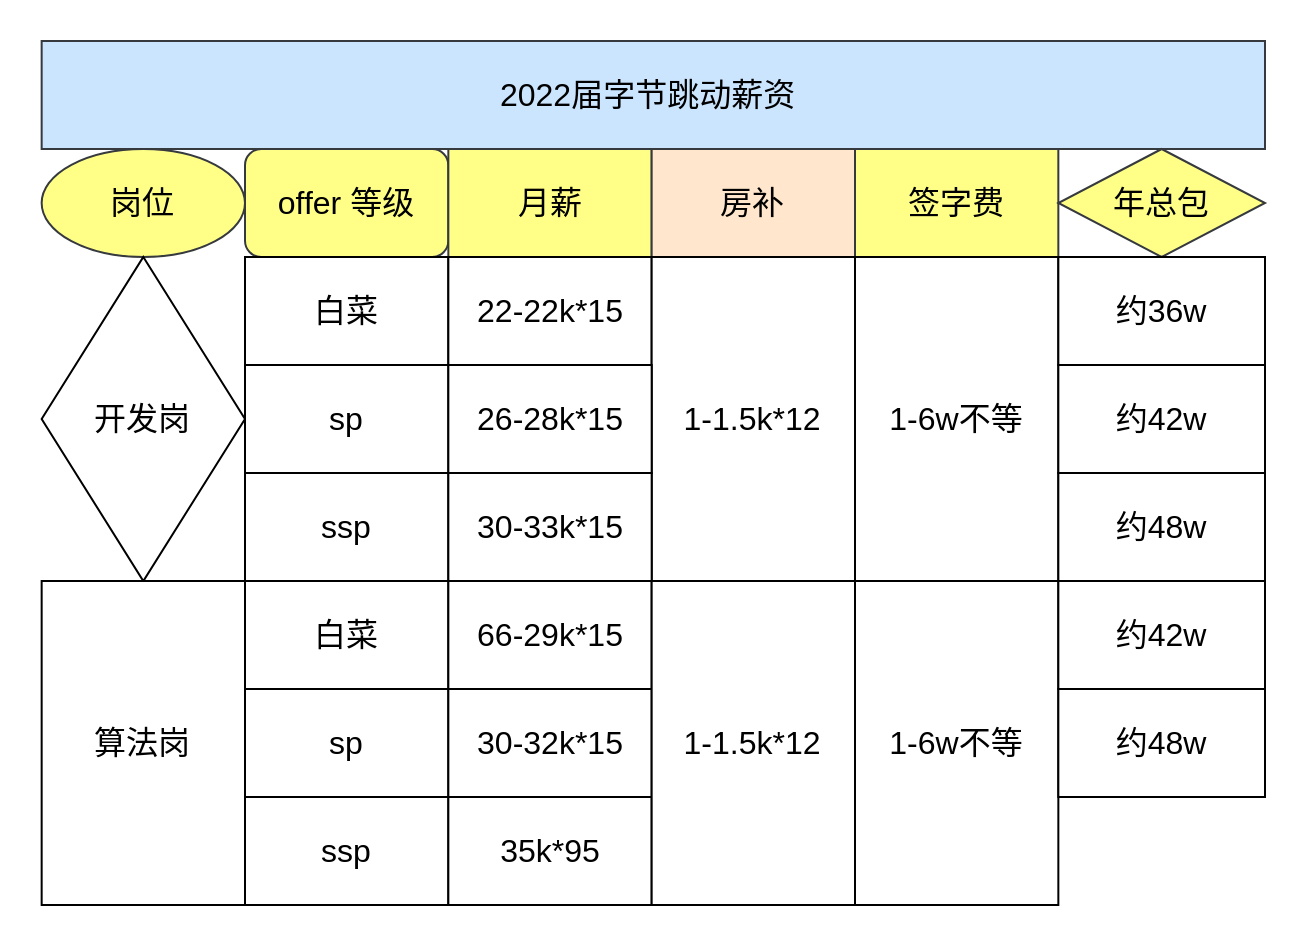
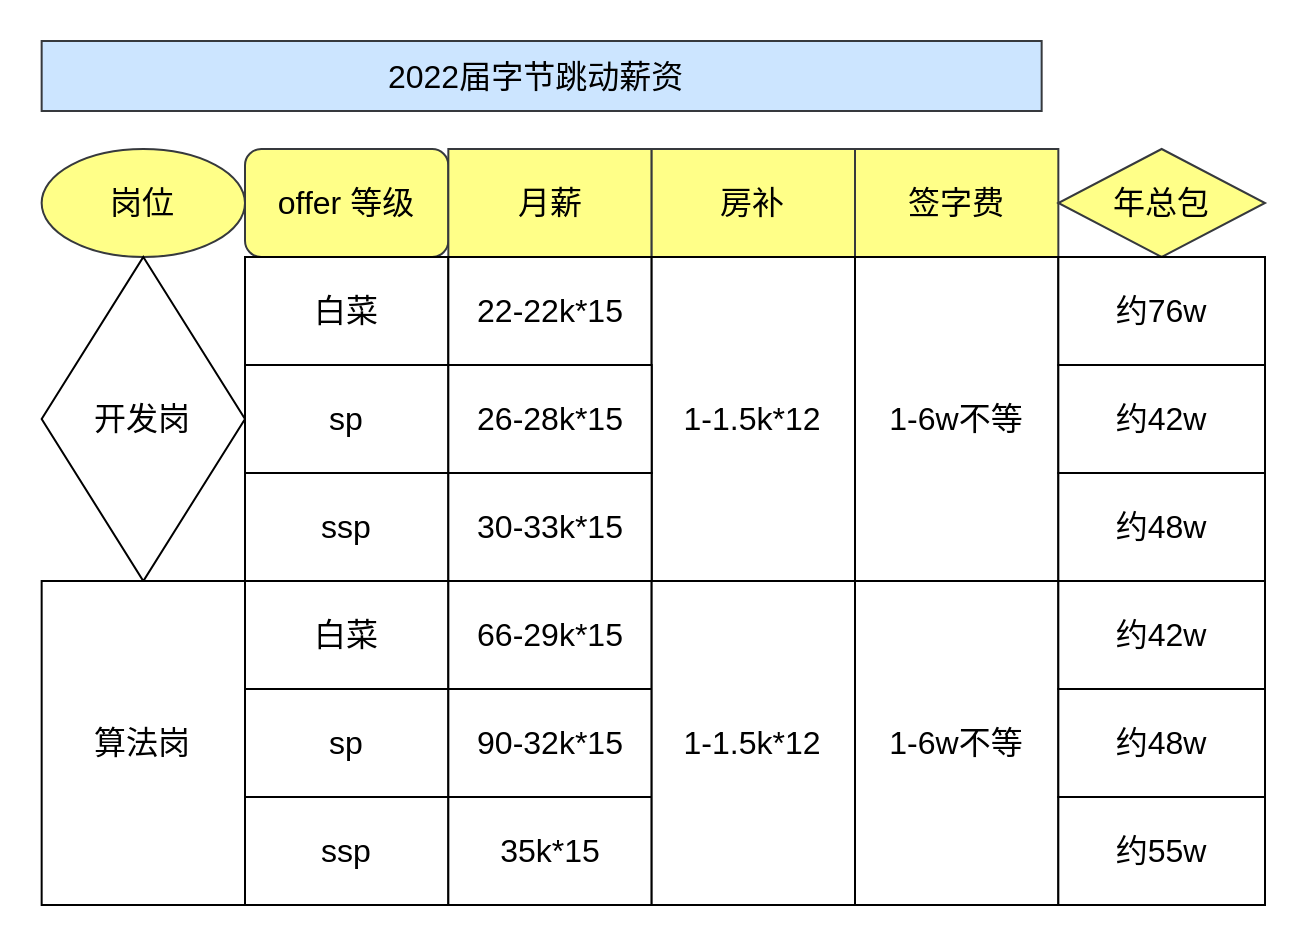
(653, 95) -> (542, 76)
(753, 203) -> (753, 203)
(1162, 311) -> (1162, 311)
(551, 743) -> (551, 743)
(551, 851) -> (551, 851)
none -> (1162, 851)
